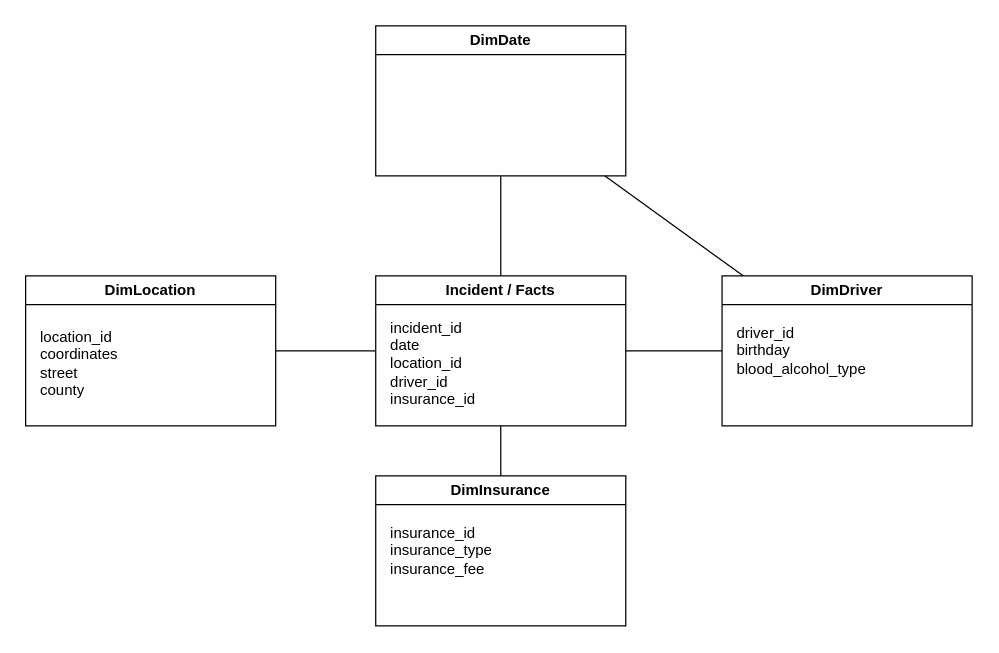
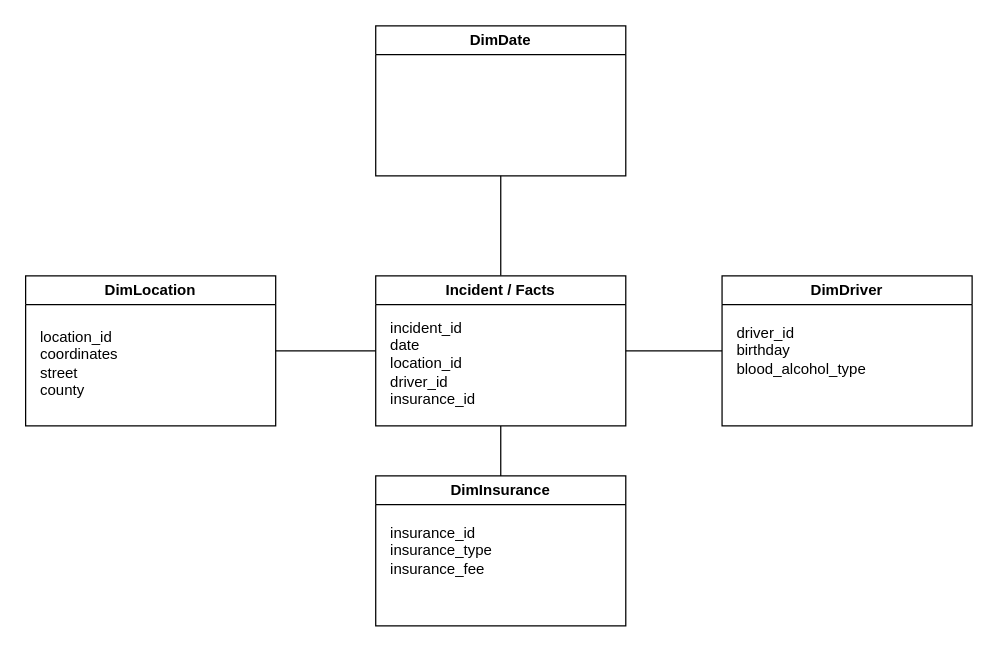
(675, 227) -> none
